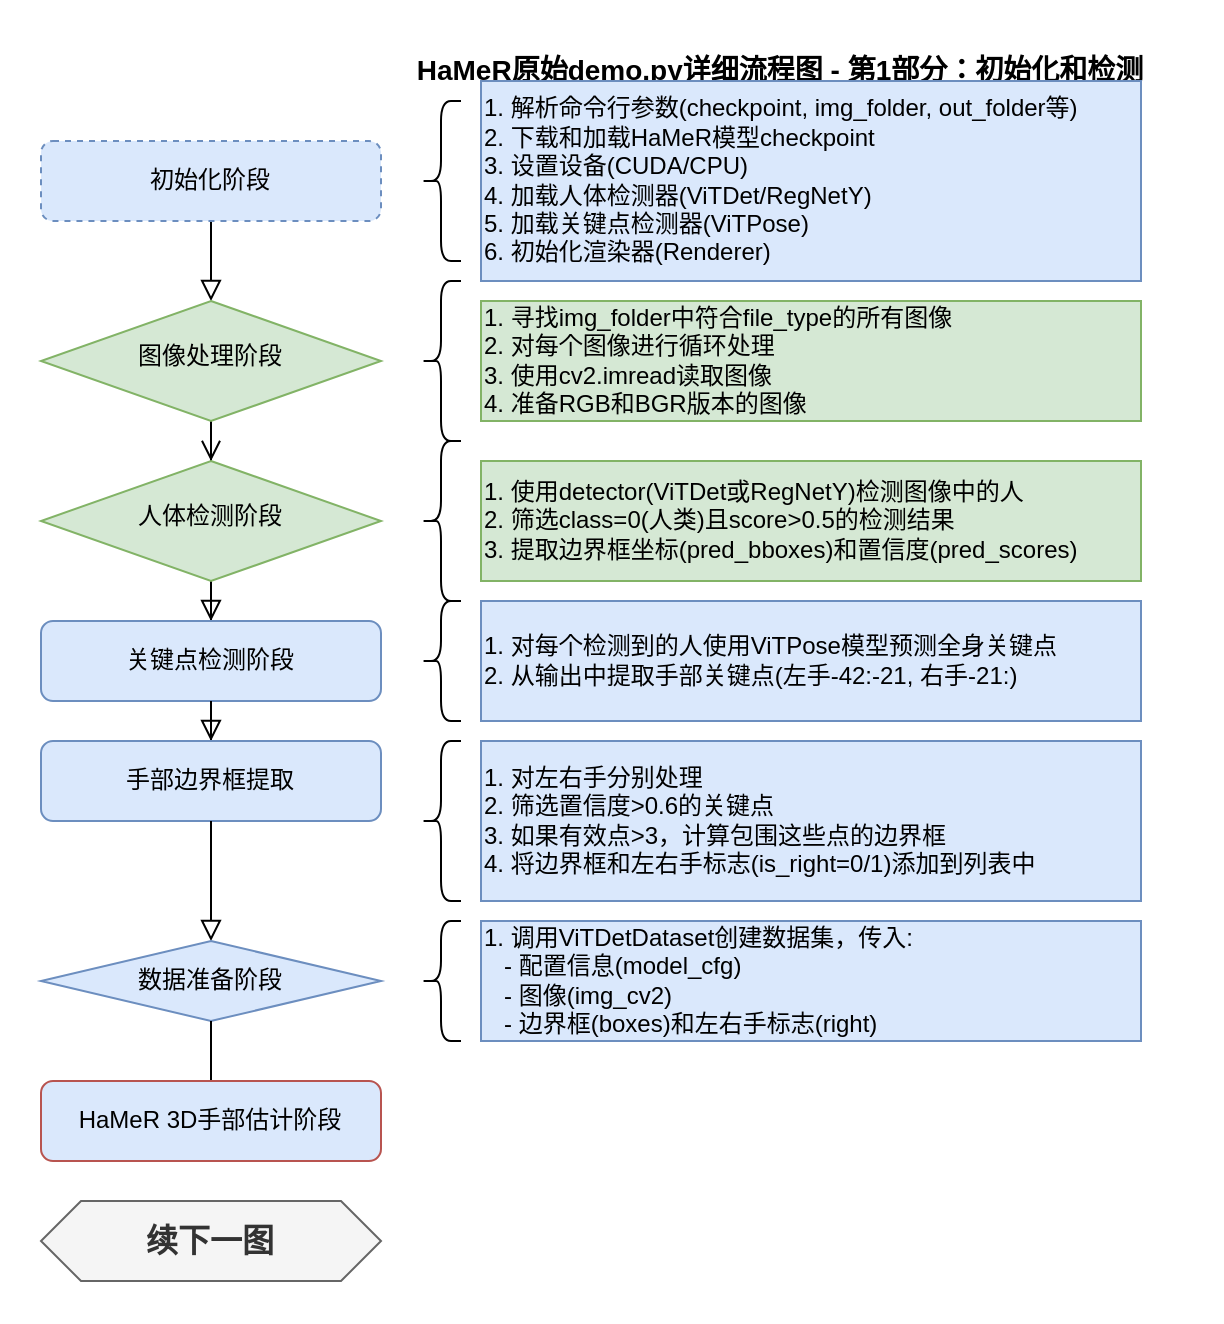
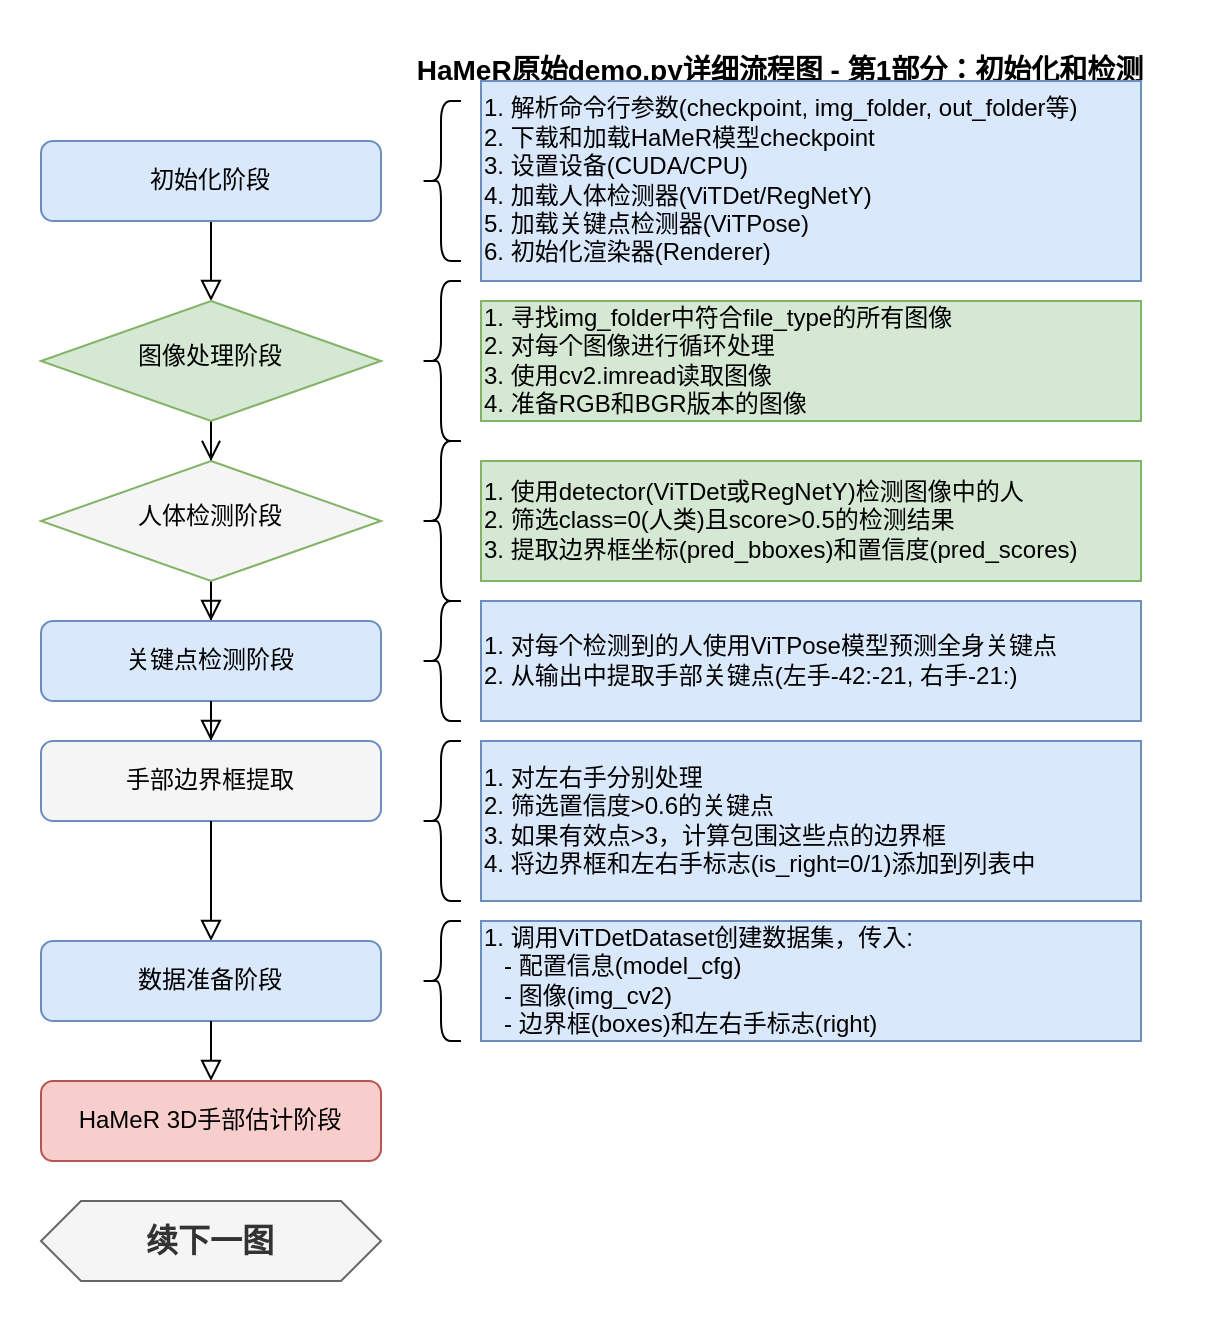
(211, 181) -> (211, 181)
(211, 521) -> (211, 521)
(211, 781) -> (211, 781)
(211, 981) -> (211, 981)
(211, 1068) -> (211, 1059)
(211, 1121) -> (211, 1121)
